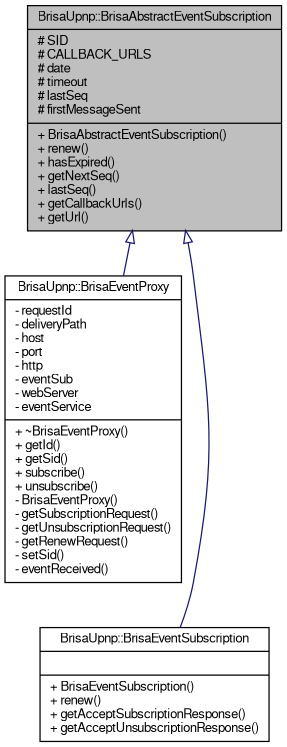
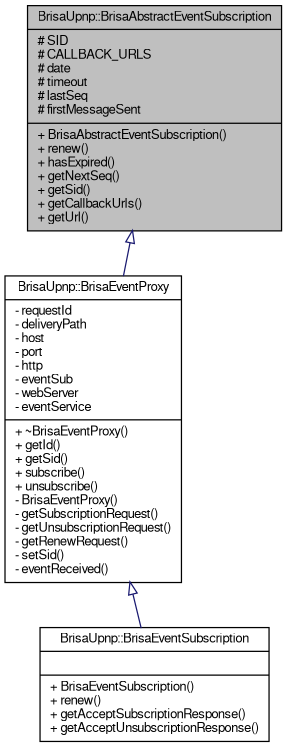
(67, 190) -> (64, 190)
(209, 436) -> (137, 611)
